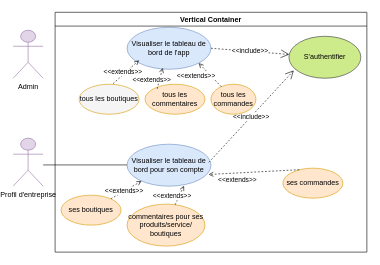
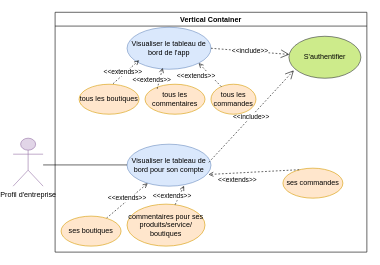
(28, 54) -> none
(109, 99) -> (109, 99)
(91, 210) -> (91, 231)
